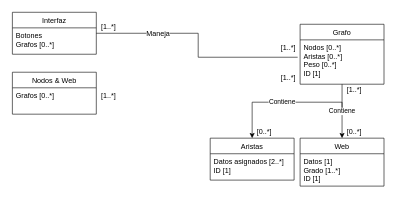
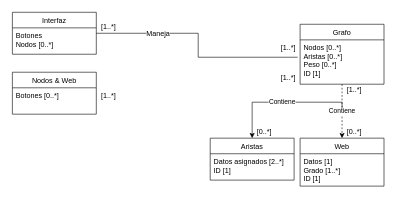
(30, 36) -> (30, 36)
(39, 96) -> (41, 96)
(342, 123) -> (342, 123)
